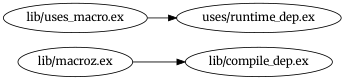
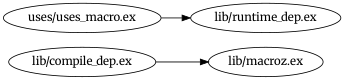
(75, 18) -> (82, 18)
(259, 18) -> (266, 18)
(155, 62) -> (178, 62)
